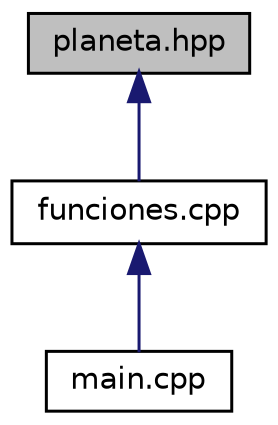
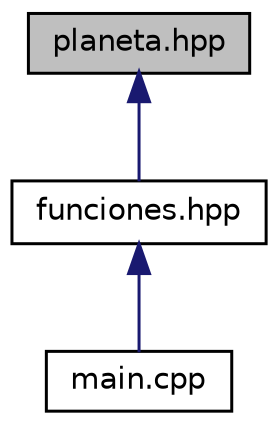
(139, 212) -> (139, 212)
